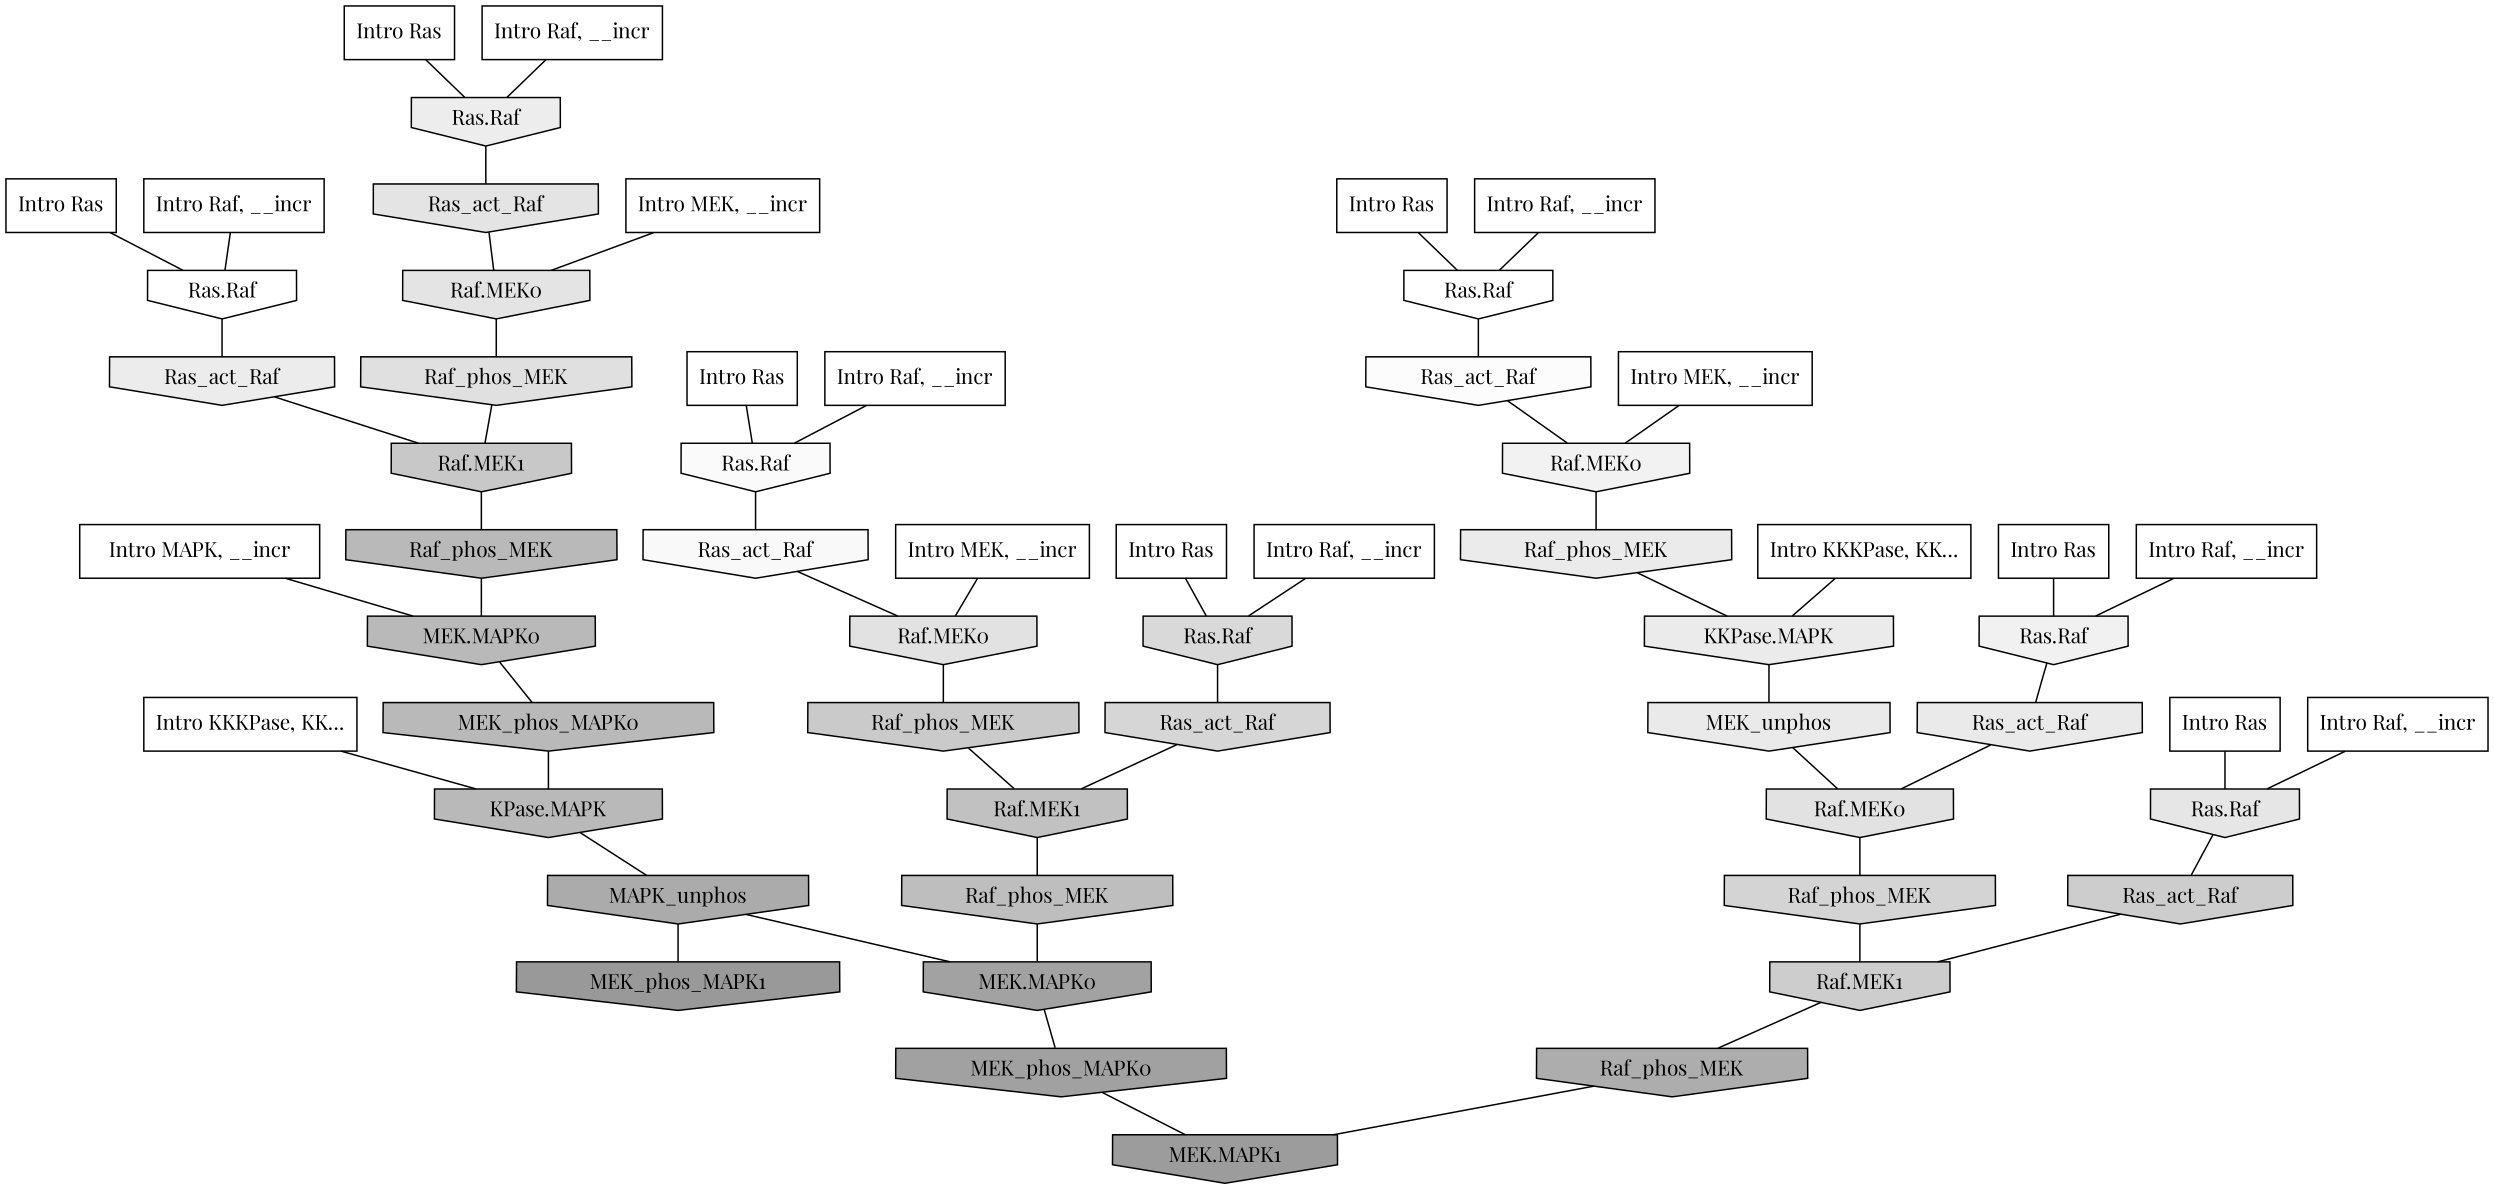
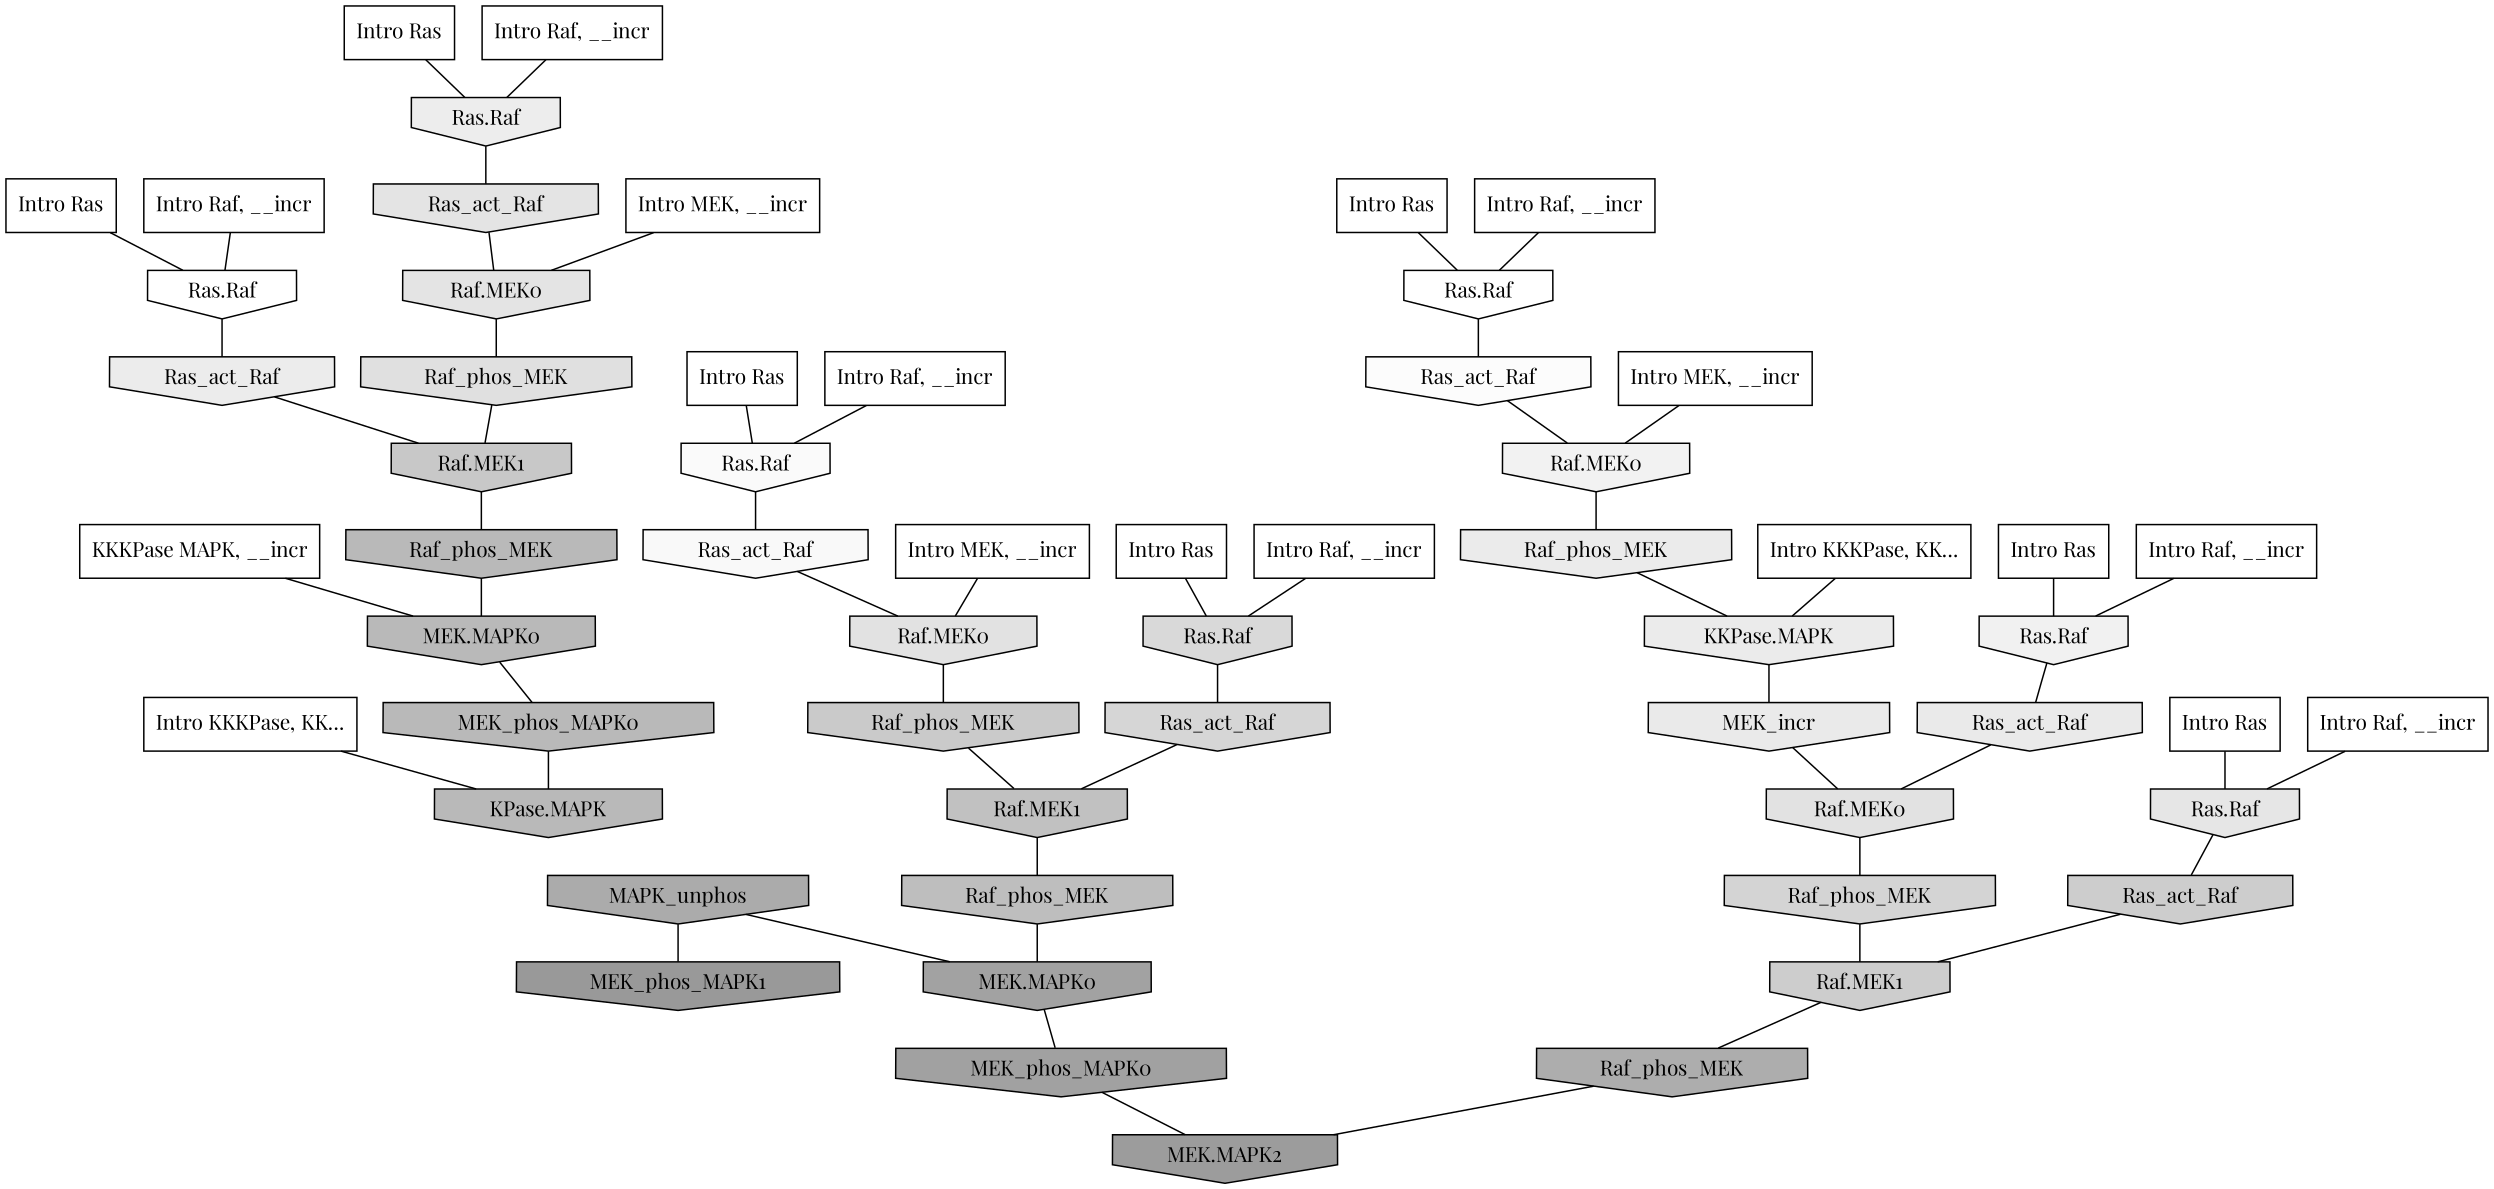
(200, 551) -> (200, 551)
(1769, 724) -> (1769, 724)
(613, 854) -> none
(1225, 1156) -> (1225, 1156)
